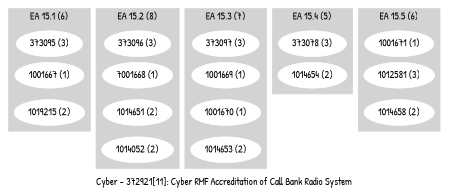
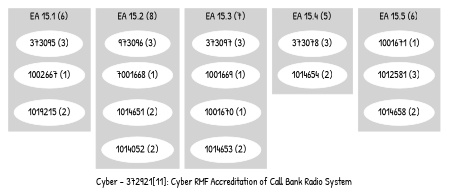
(138, 44) -> (138, 44)
(49, 75) -> (49, 75)
